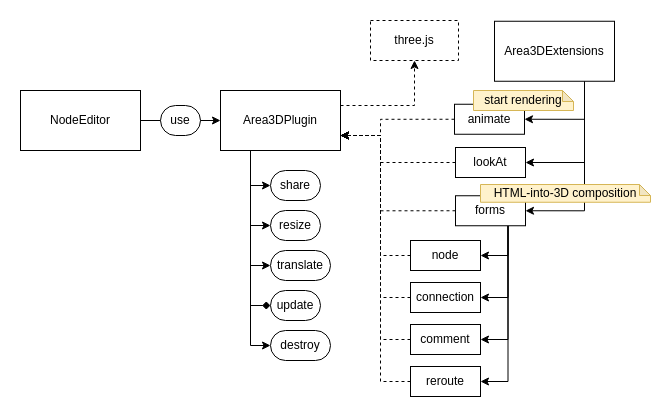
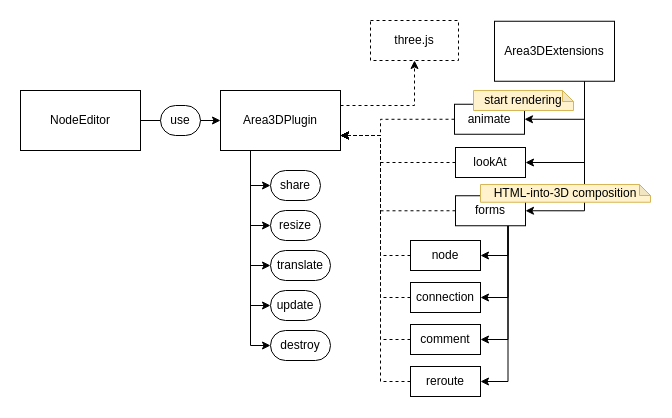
(261, 306) -> (262, 306)
